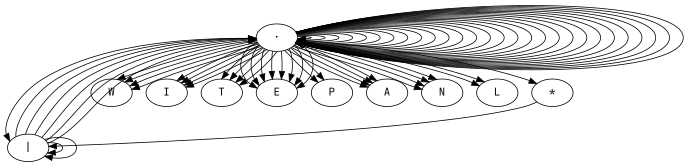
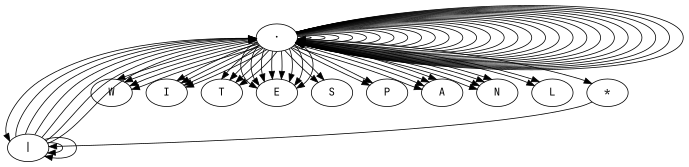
none -> (332, 93)
